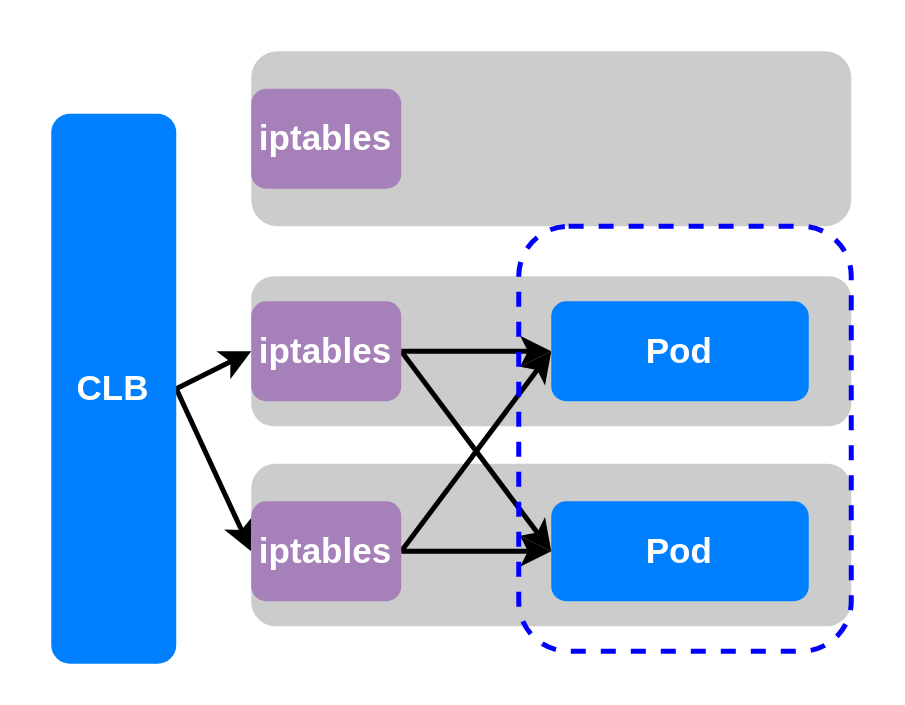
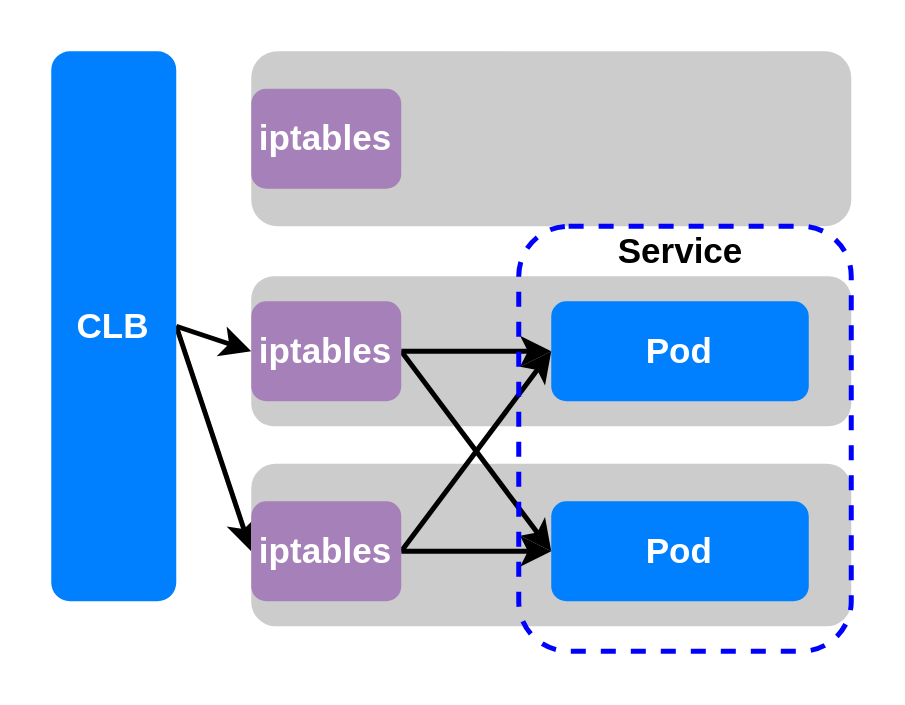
none -> (680, 251)
(114, 389) -> (114, 326)
